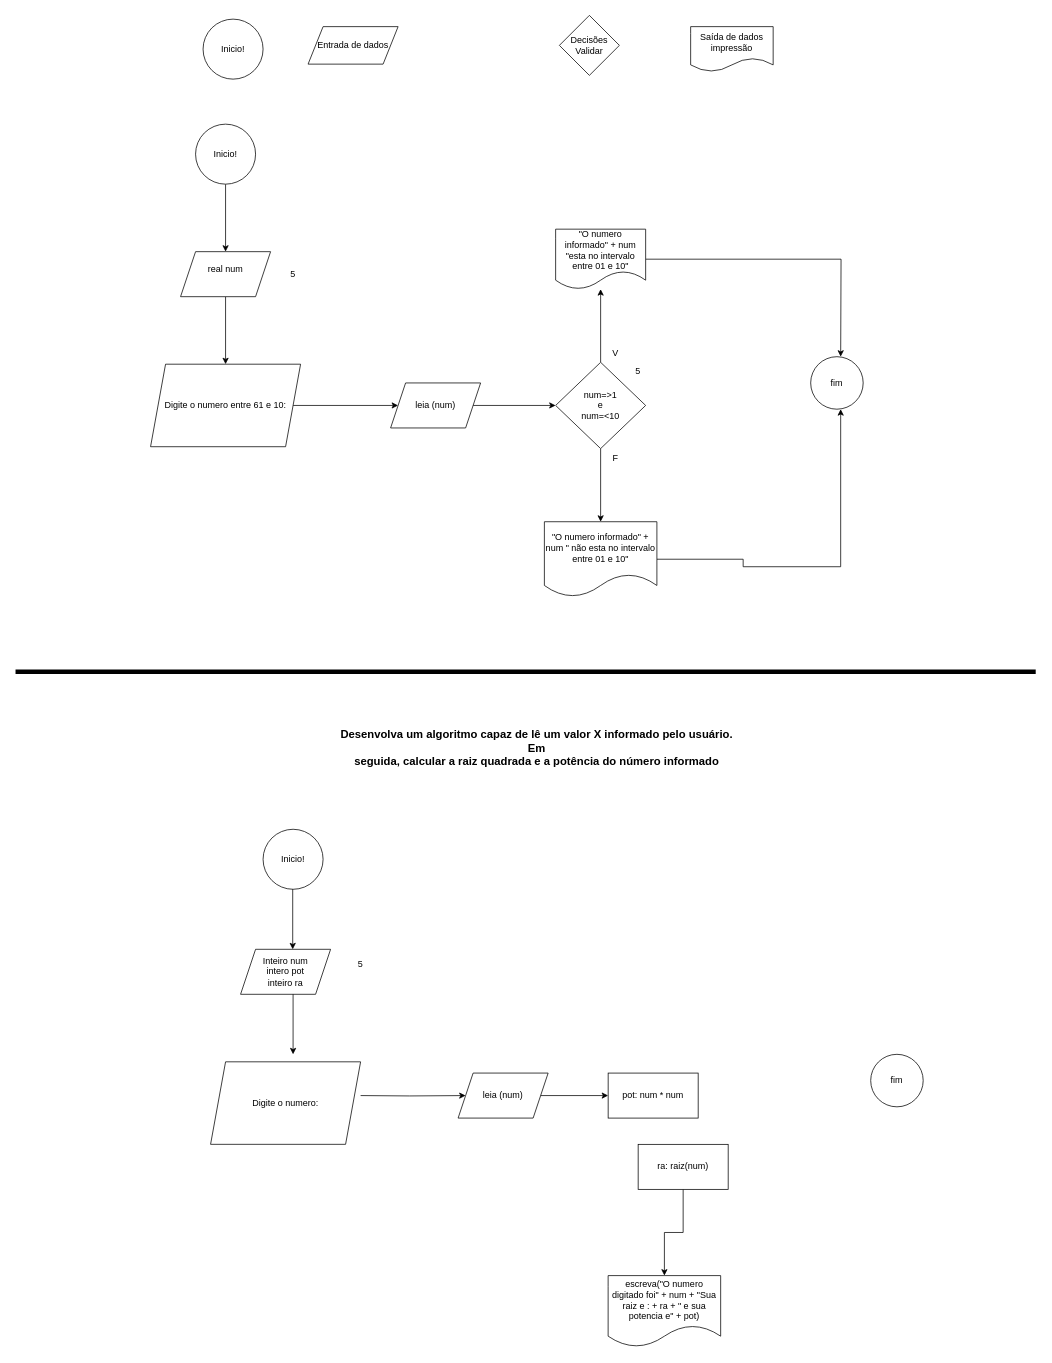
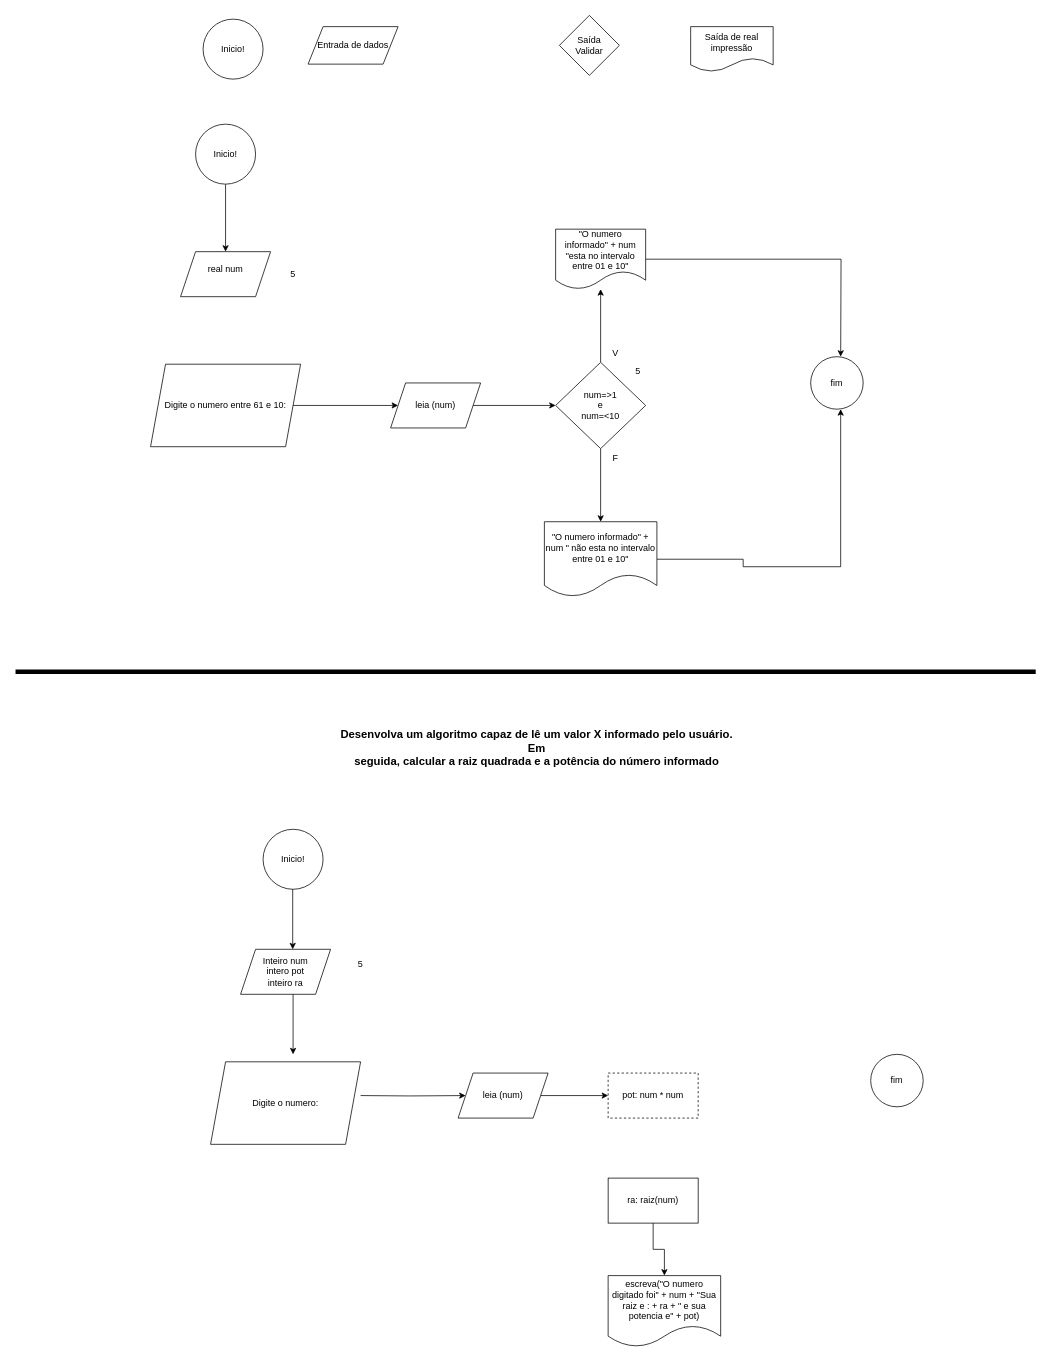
(732, 42) -> (732, 42)
(589, 45) -> (589, 45)
(225, 328) -> none
(653, 1095) -> (653, 1095)
(683, 1167) -> (653, 1200)
